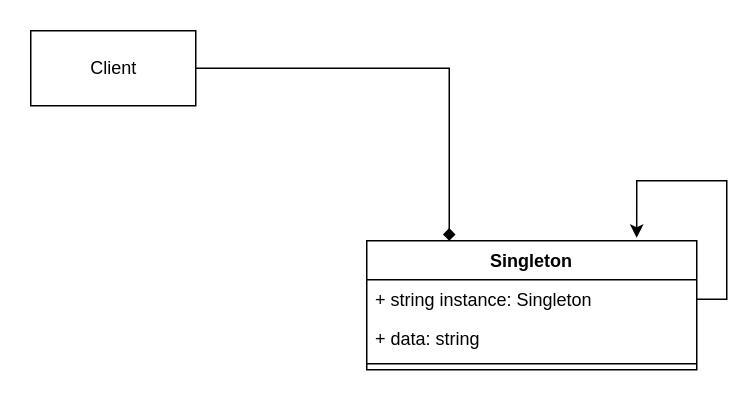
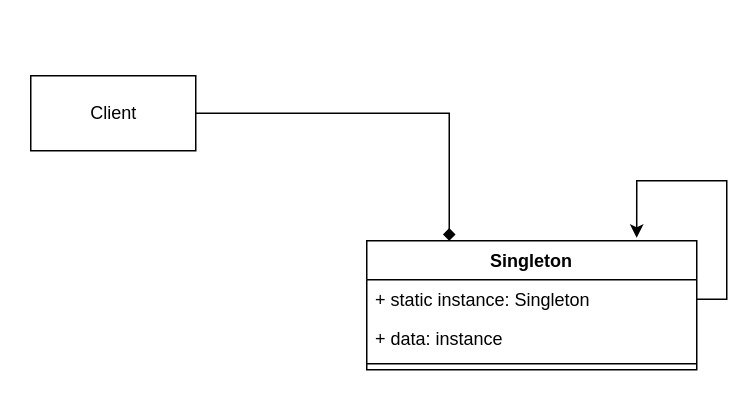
(113, 68) -> (113, 113)
(497, 300) -> (497, 300)
(436, 339) -> (446, 339)
